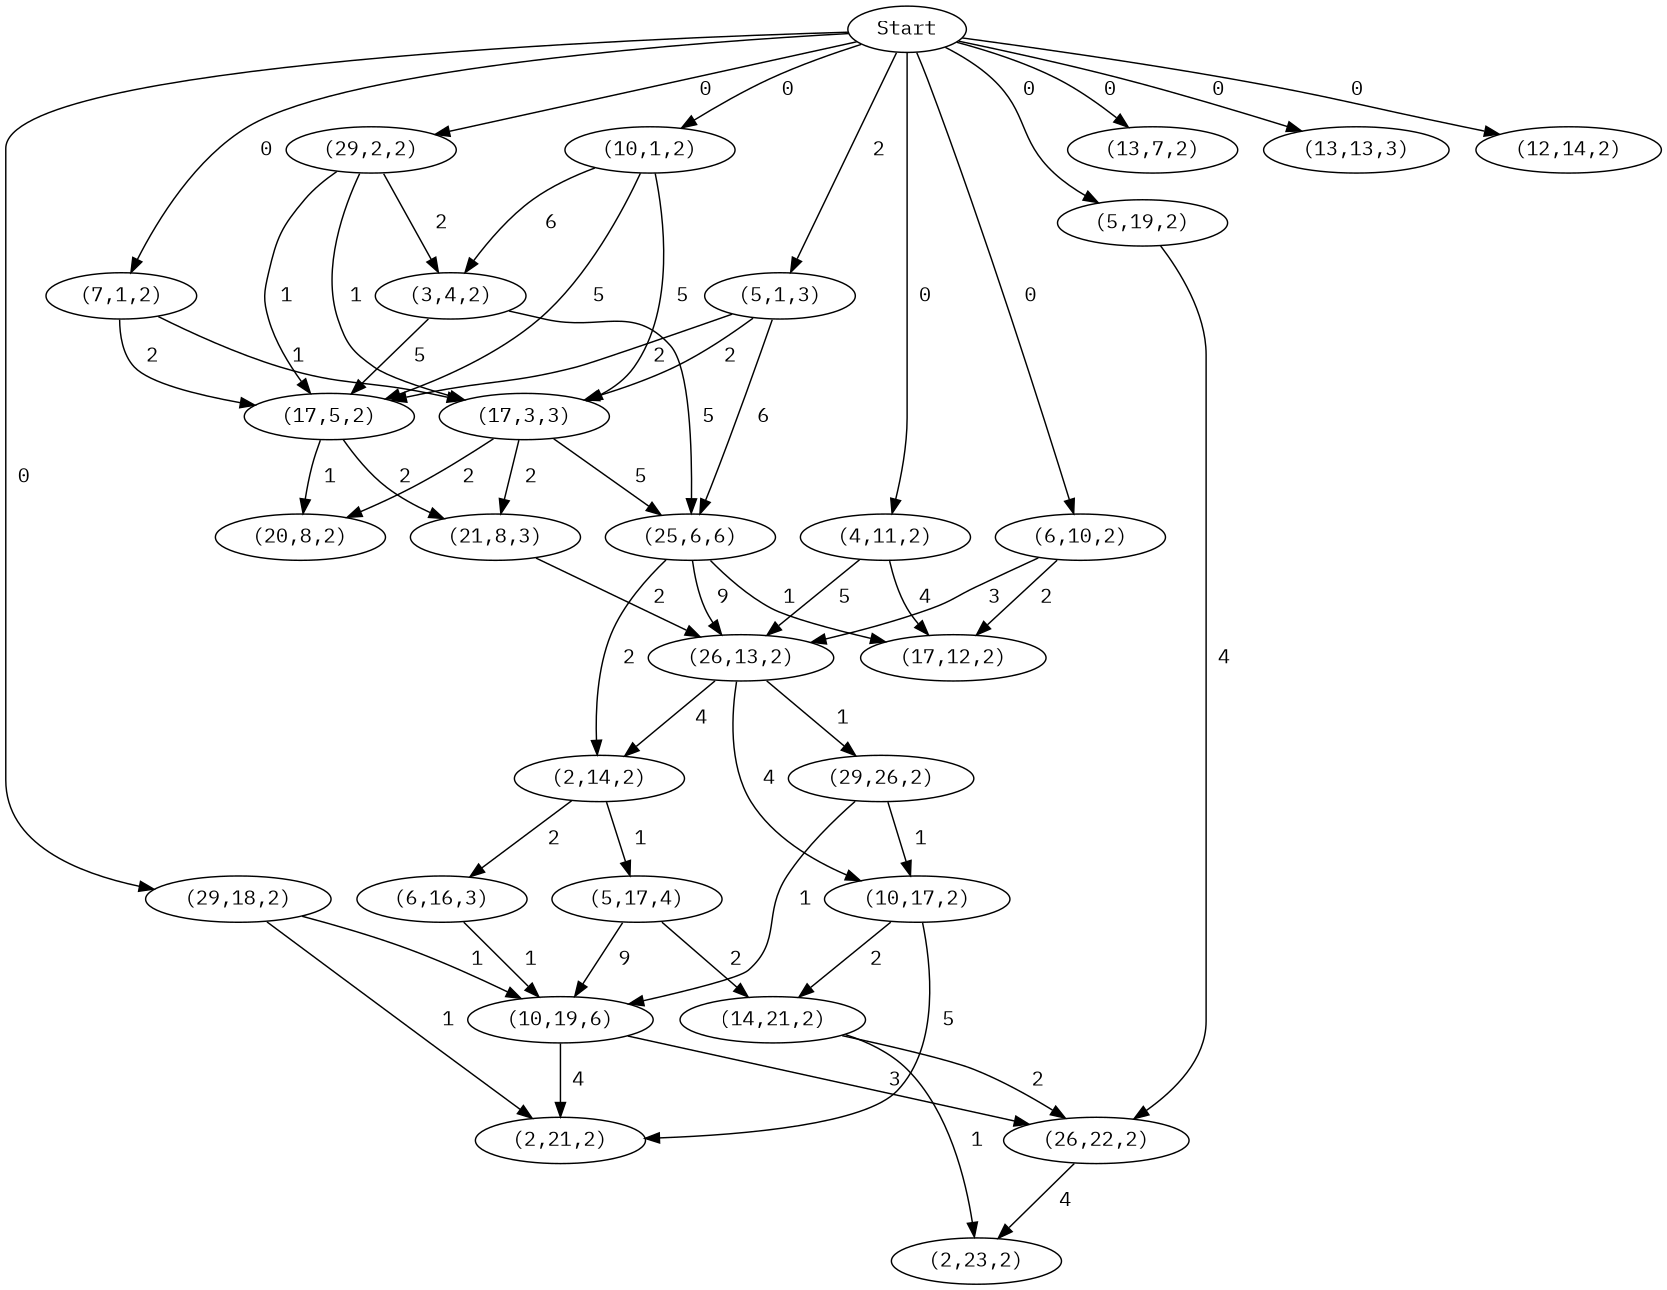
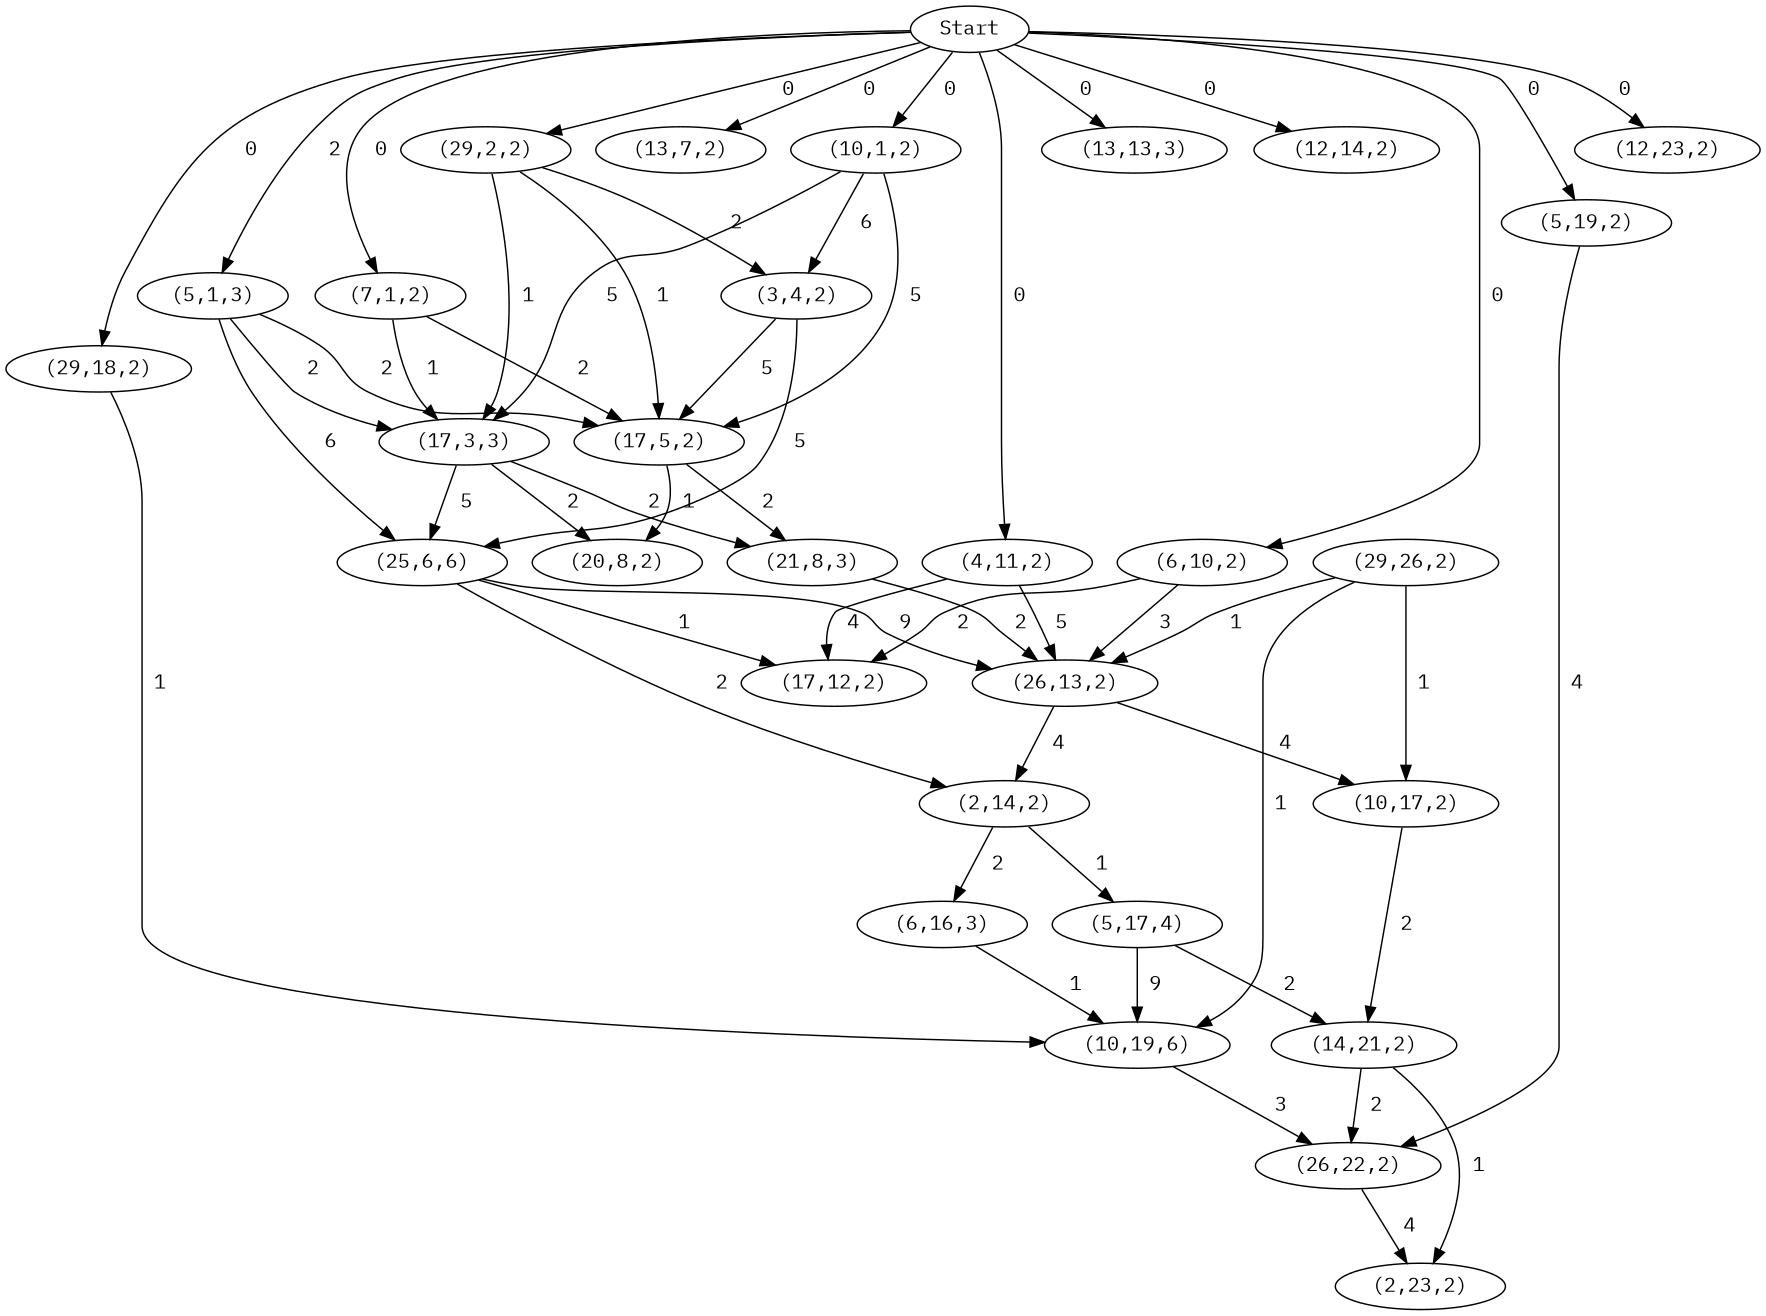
none -> (1667, 150)
(805, 713) -> (1227, 609)
(560, 1140) -> none
